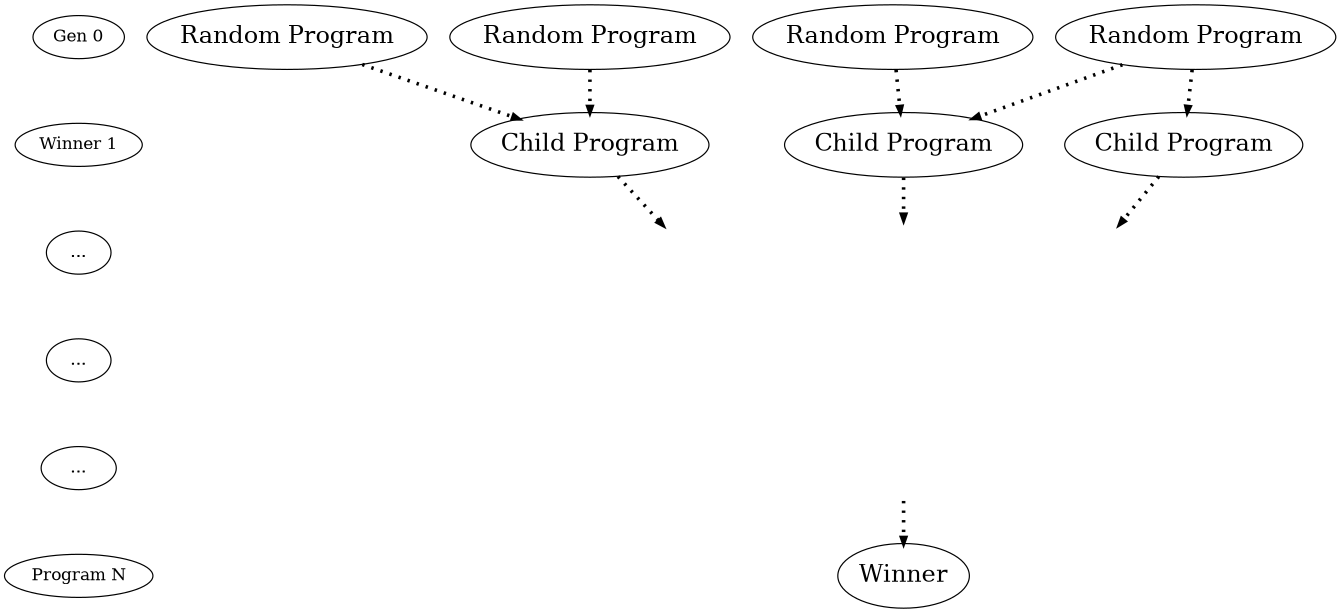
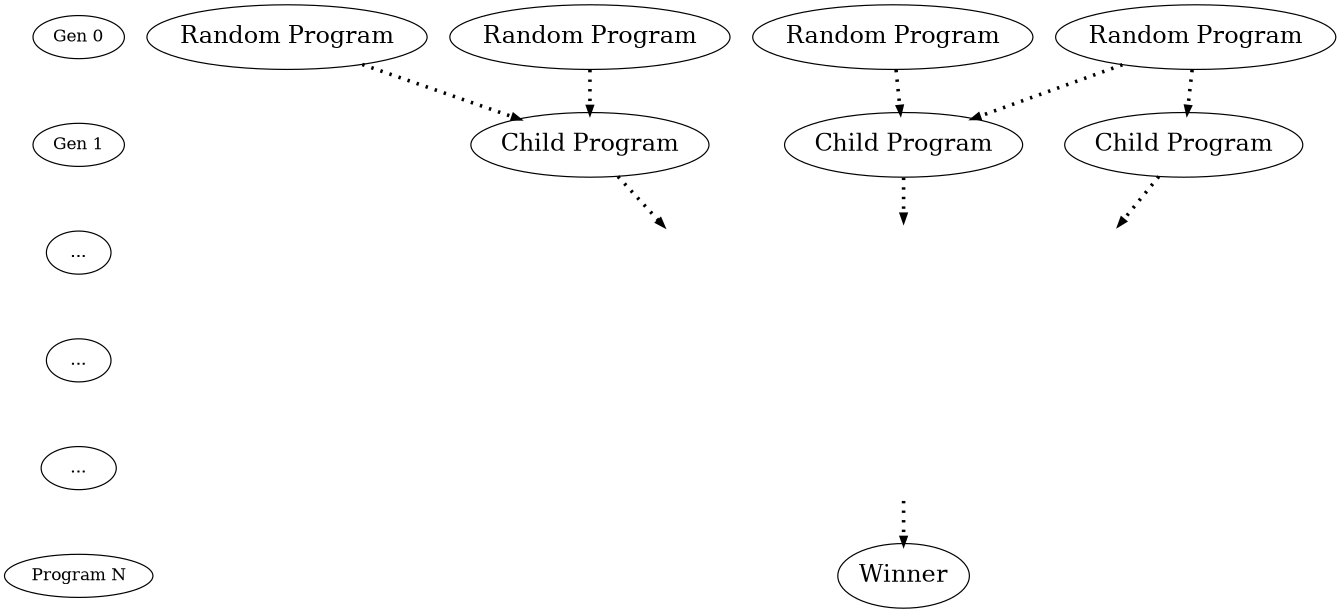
(79, 145) -> (79, 145)
